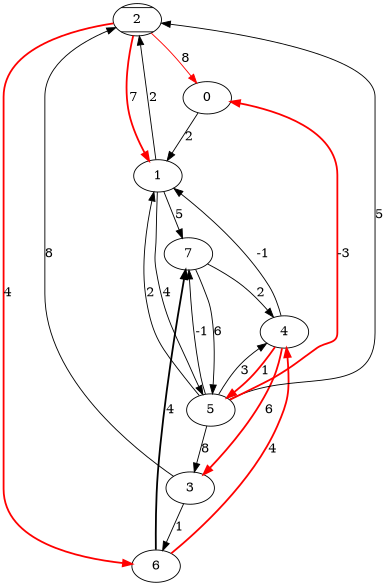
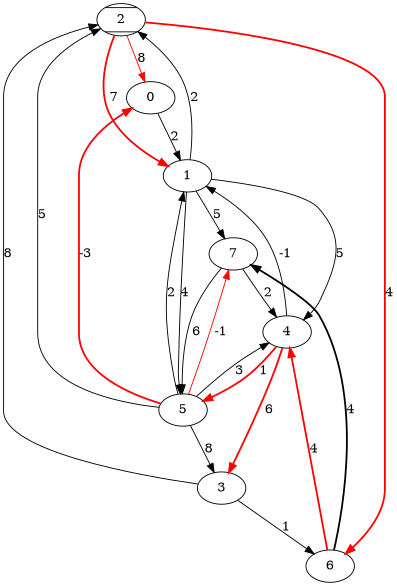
none -> (320, 210)
(194, 337) -> (208, 337)
